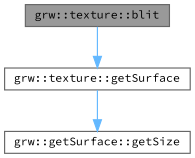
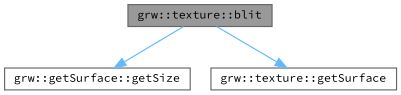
(97, 105) -> (154, 44)
